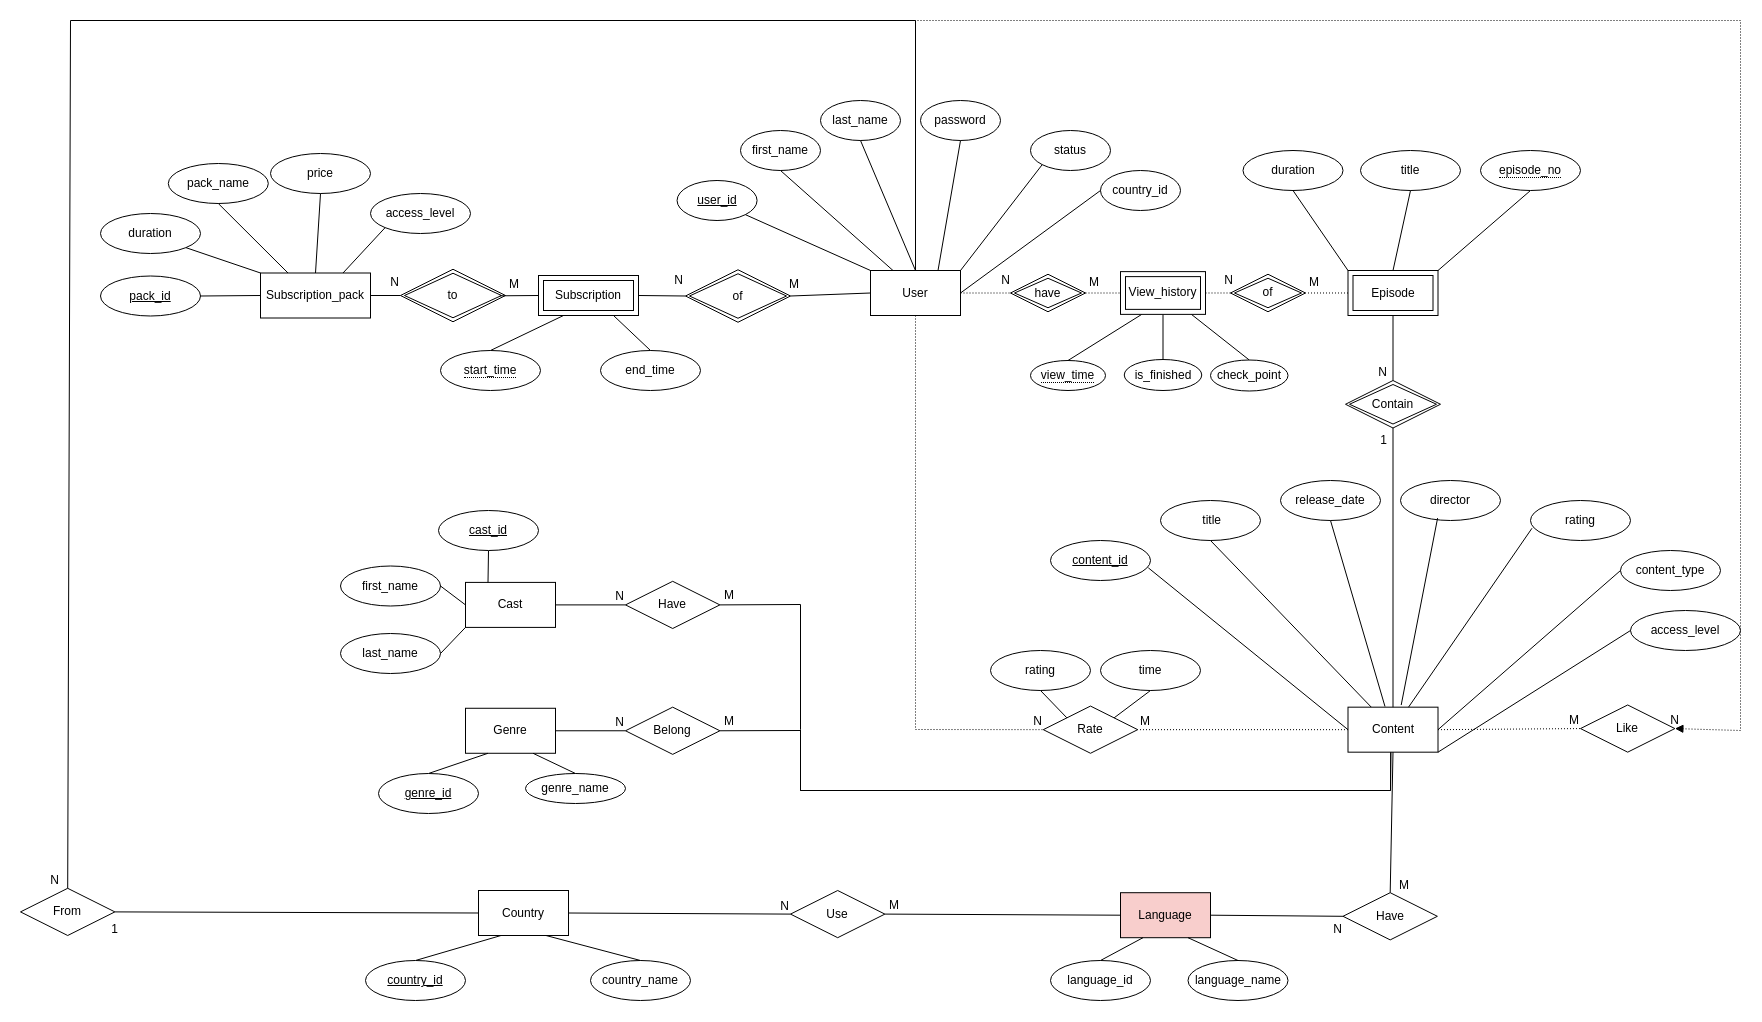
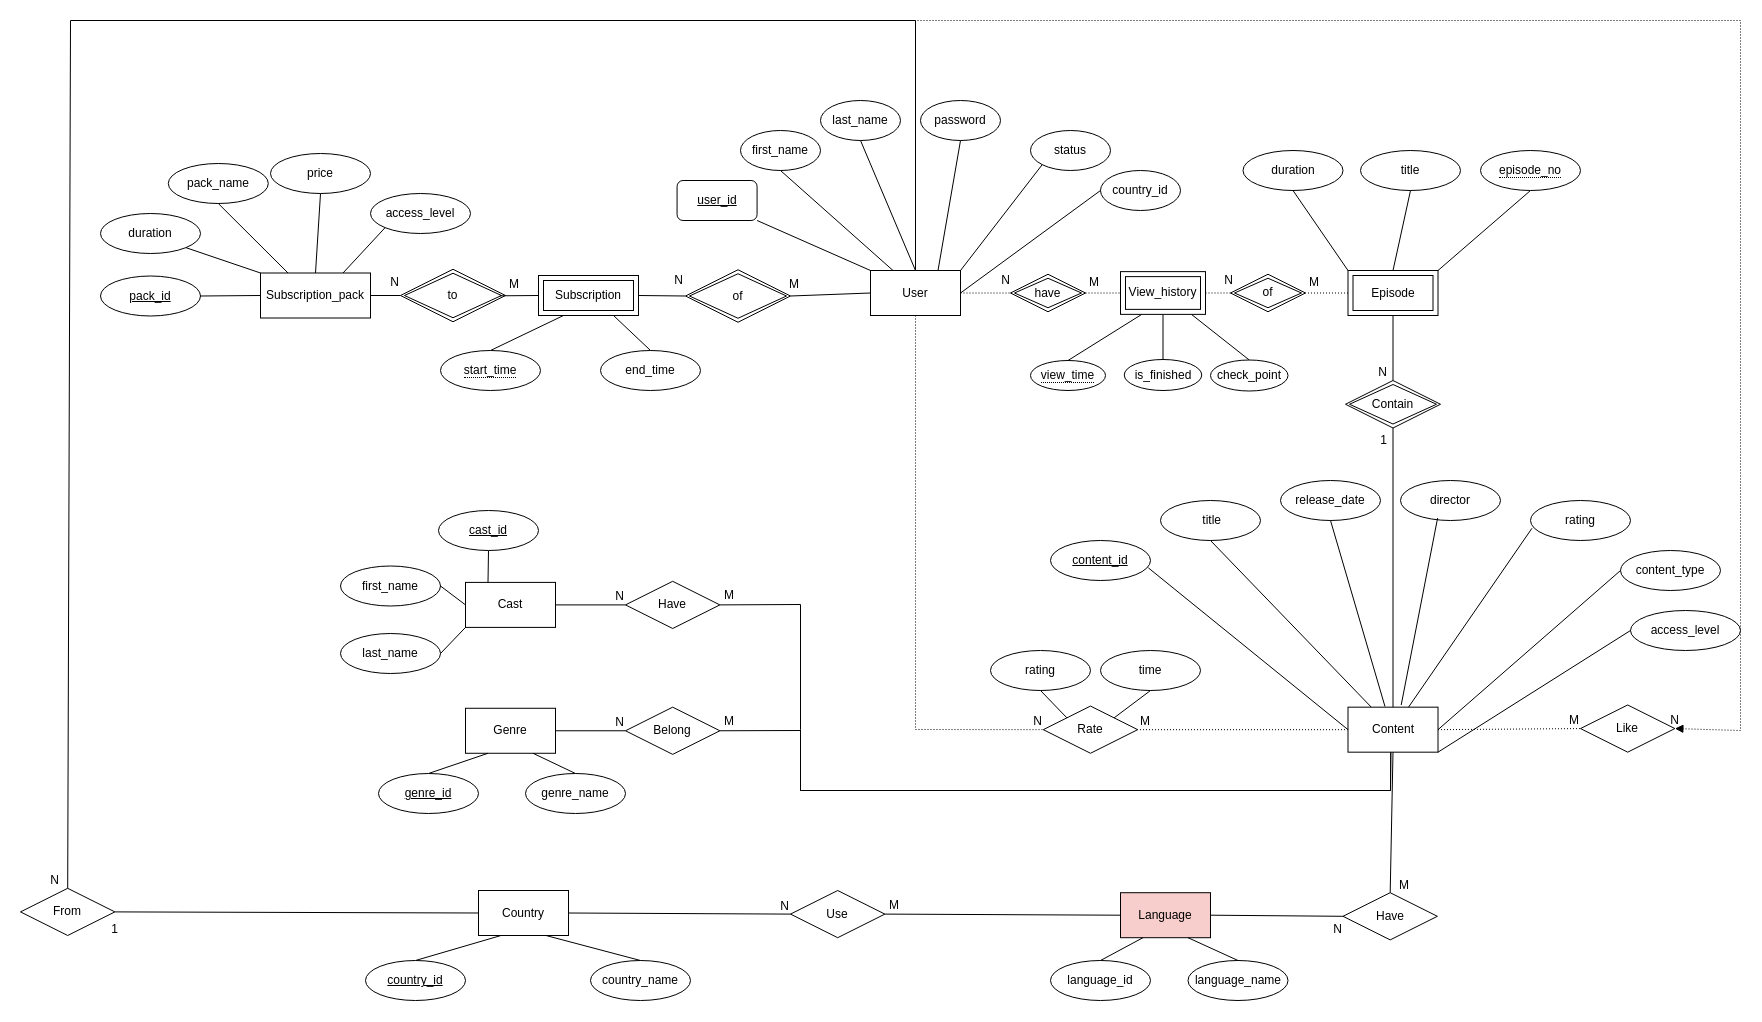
(717, 201) -> (717, 201)
(576, 789) -> (576, 794)
